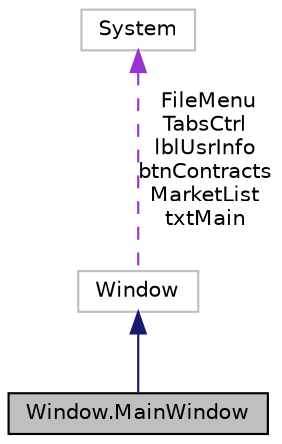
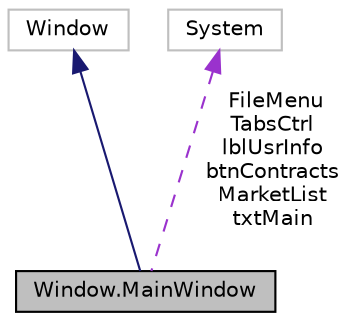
(138, 172) -> (182, 171)
